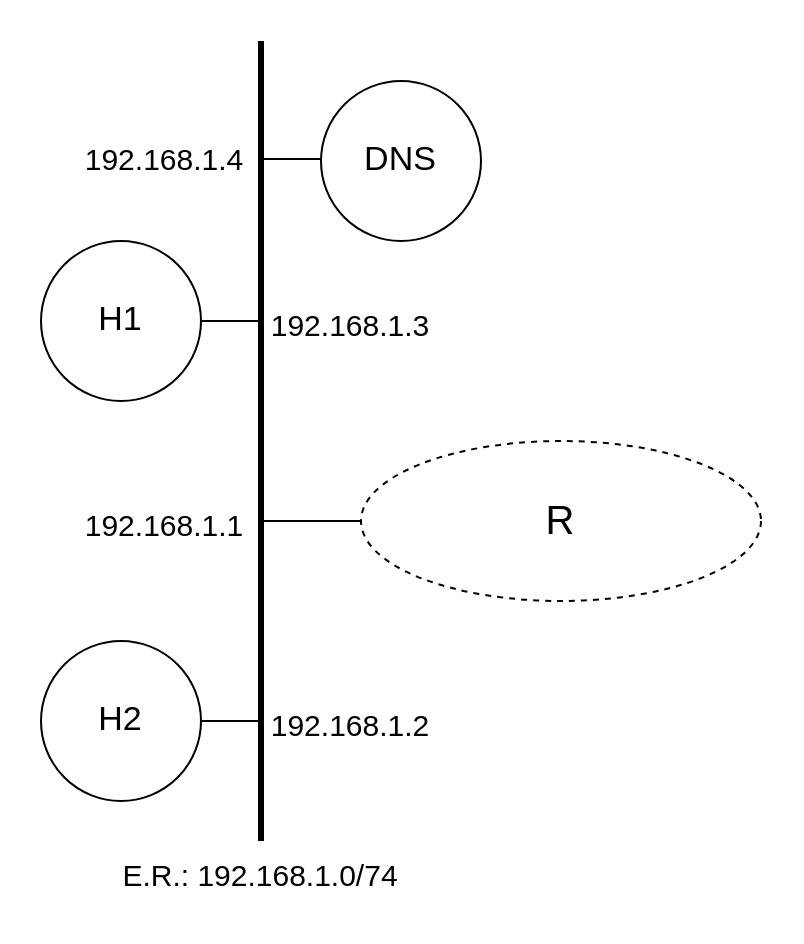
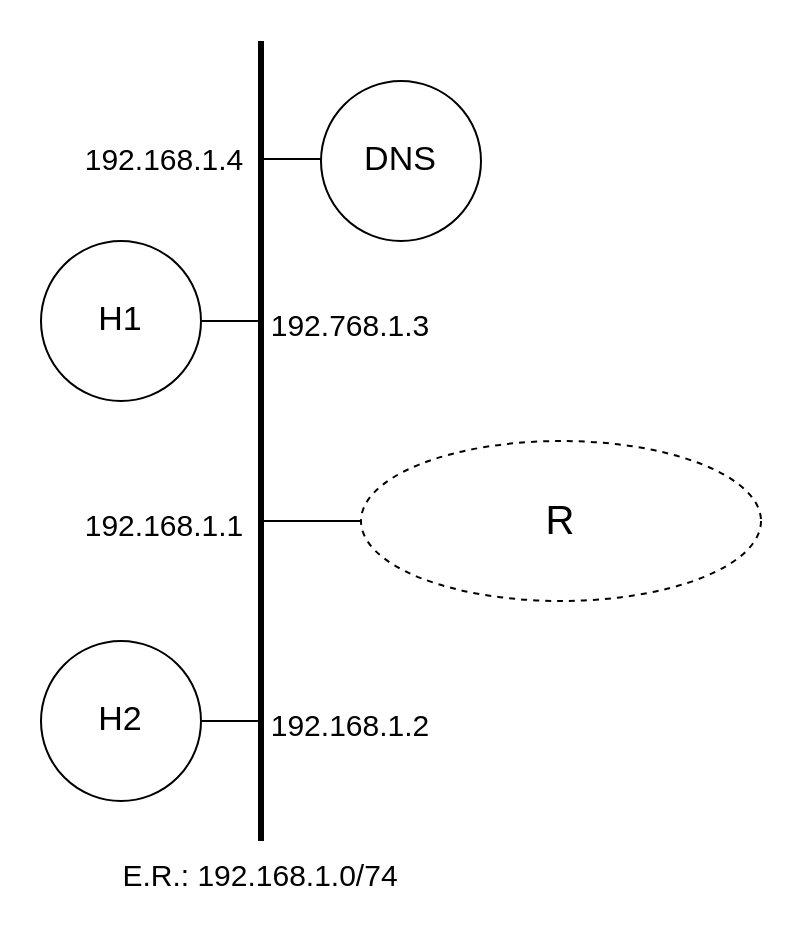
(351, 321) -> (351, 321)
